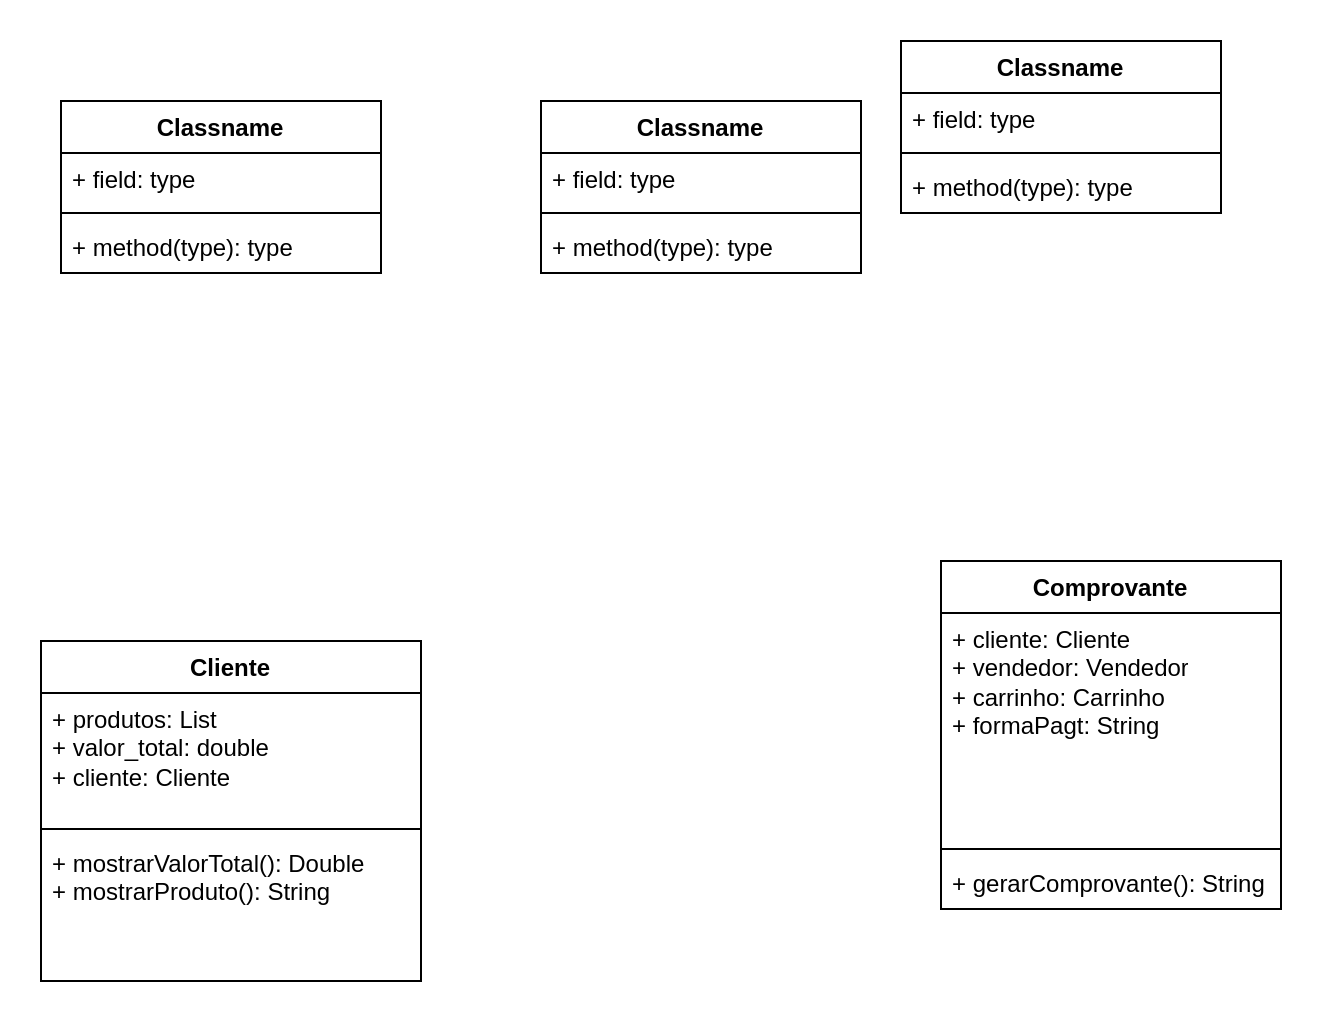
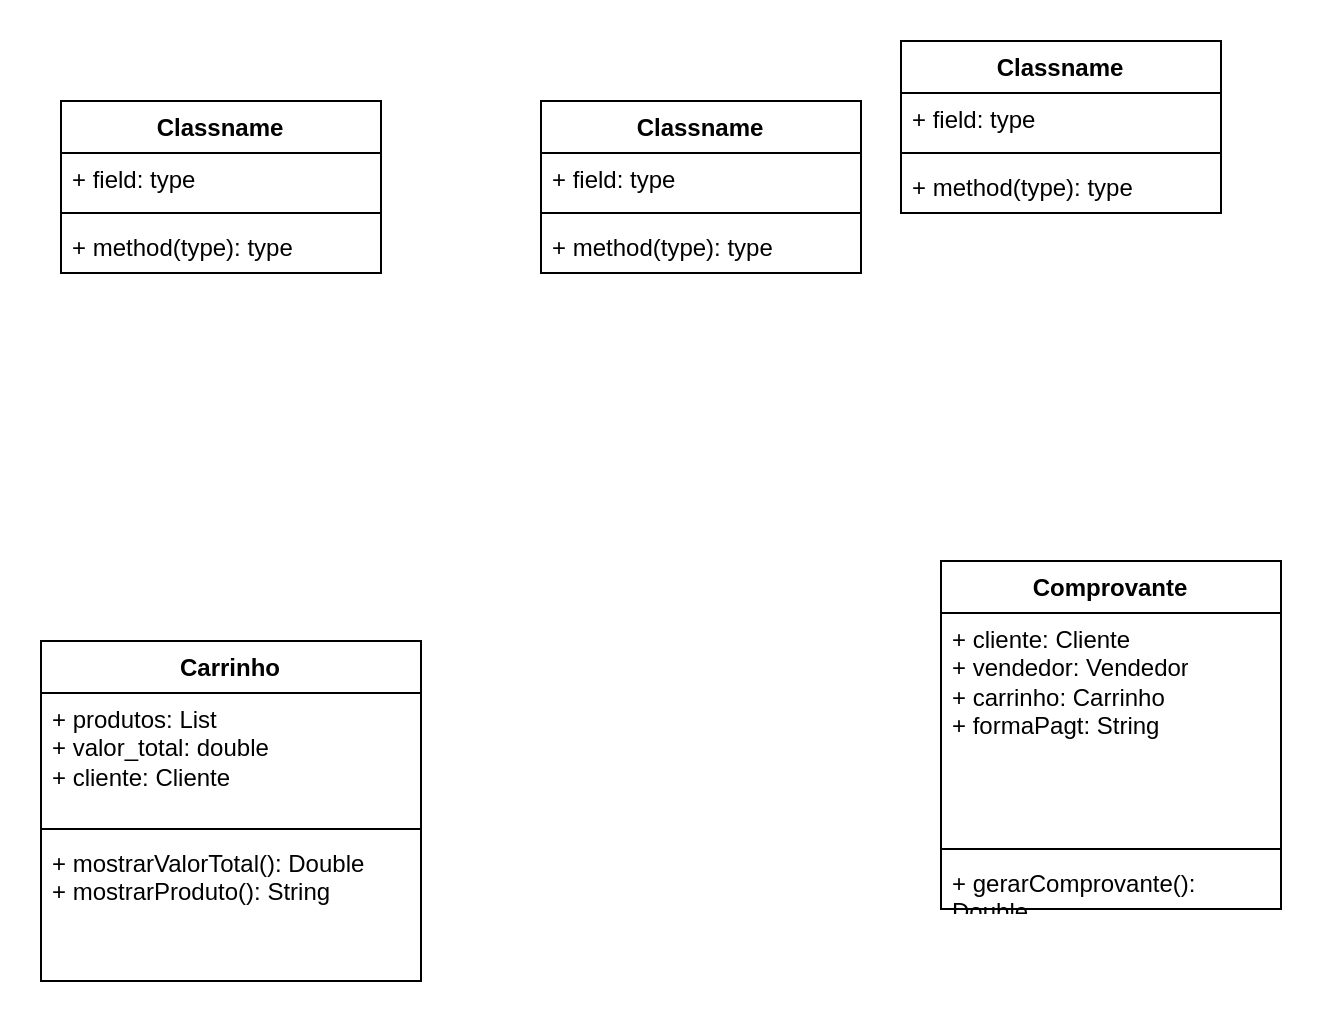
(231, 669) -> (231, 669)
(1113, 900) -> (1113, 900)
